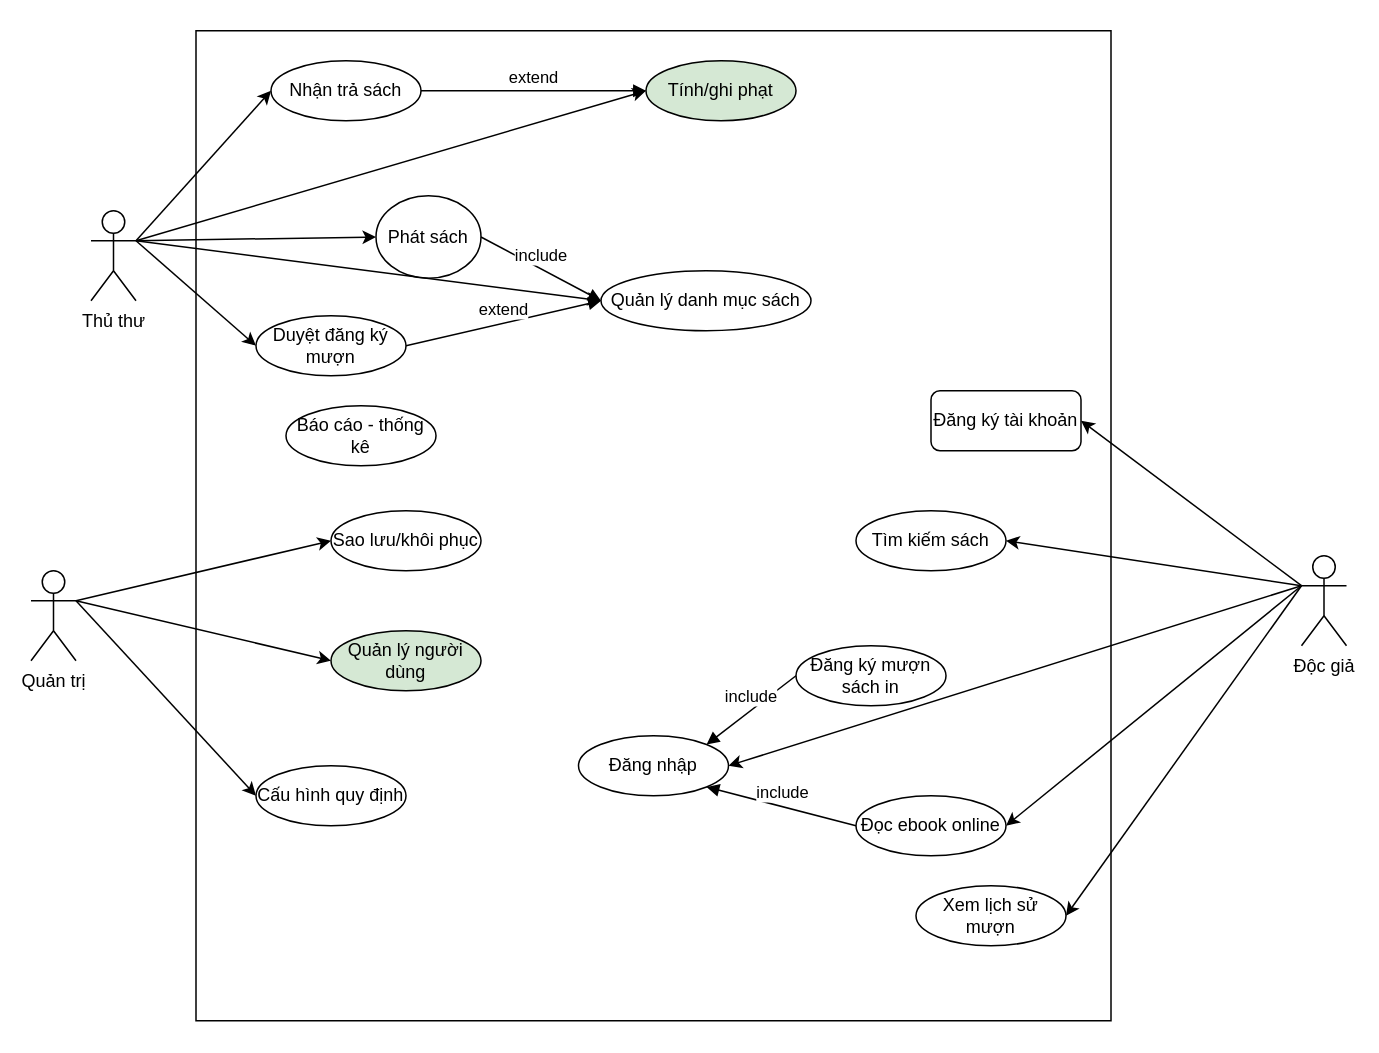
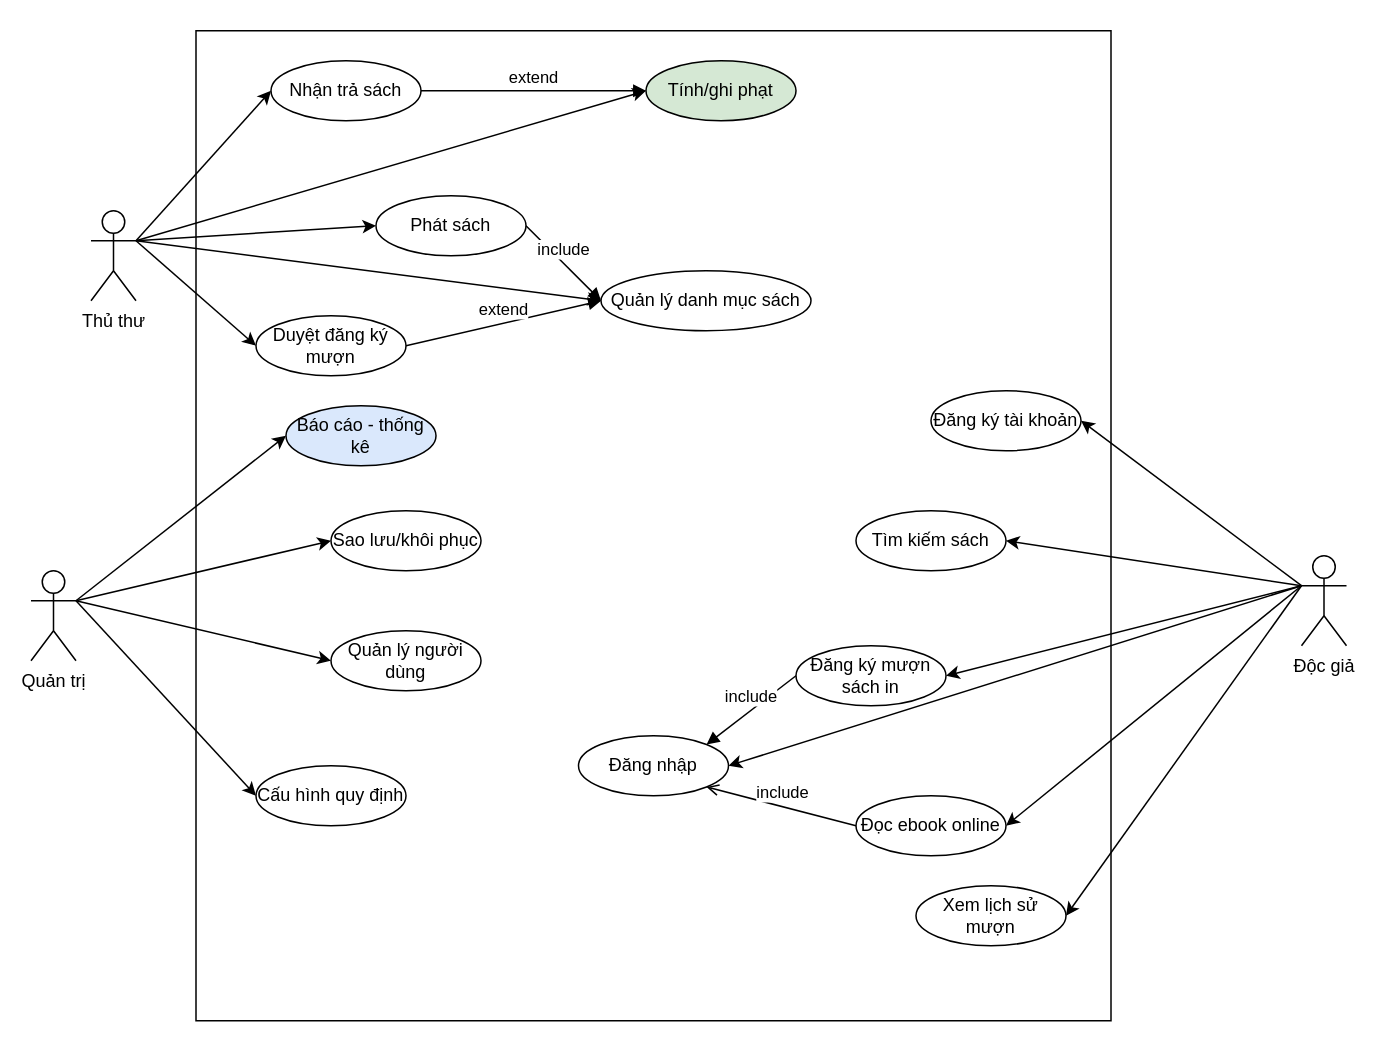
(428, 237) -> (451, 226)
(1006, 421) -> (1006, 421)
(361, 436) -> (361, 436)
none -> (179, 520)
none -> (1103, 636)
(406, 661) -> (406, 661)
(719, 790) -> (715, 789)
